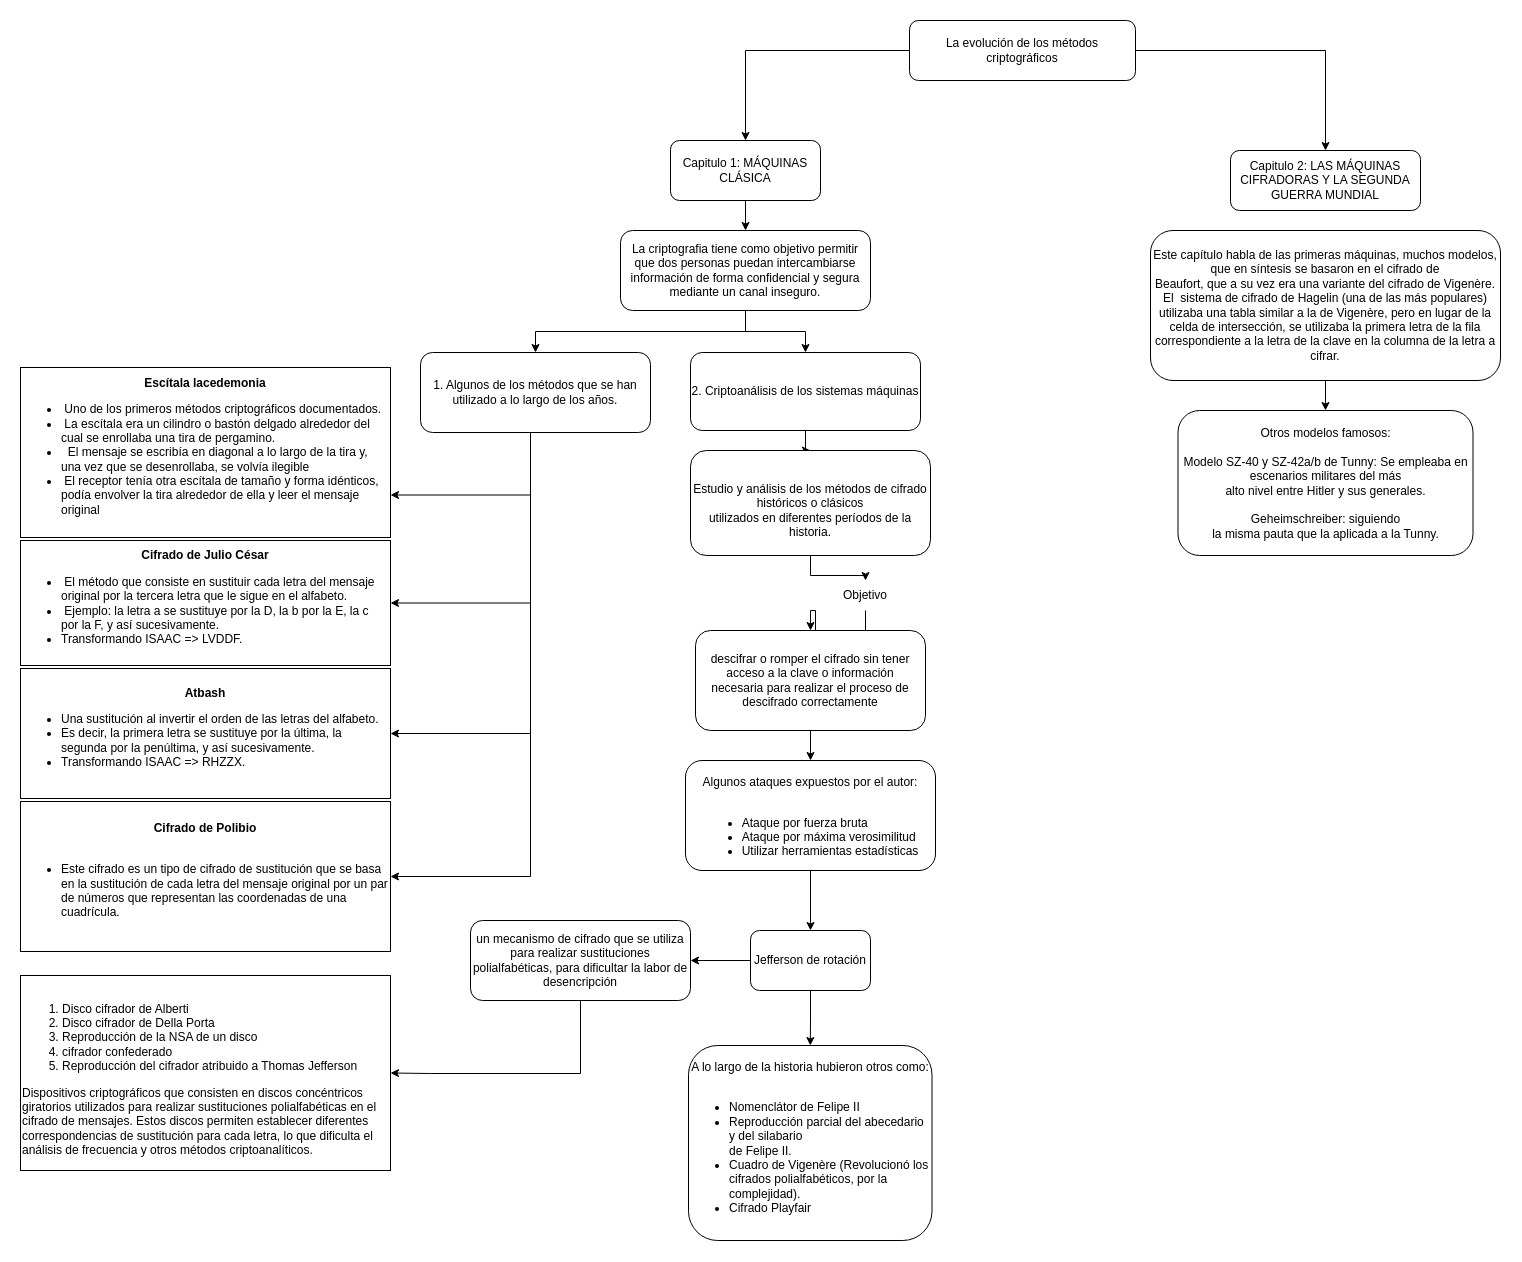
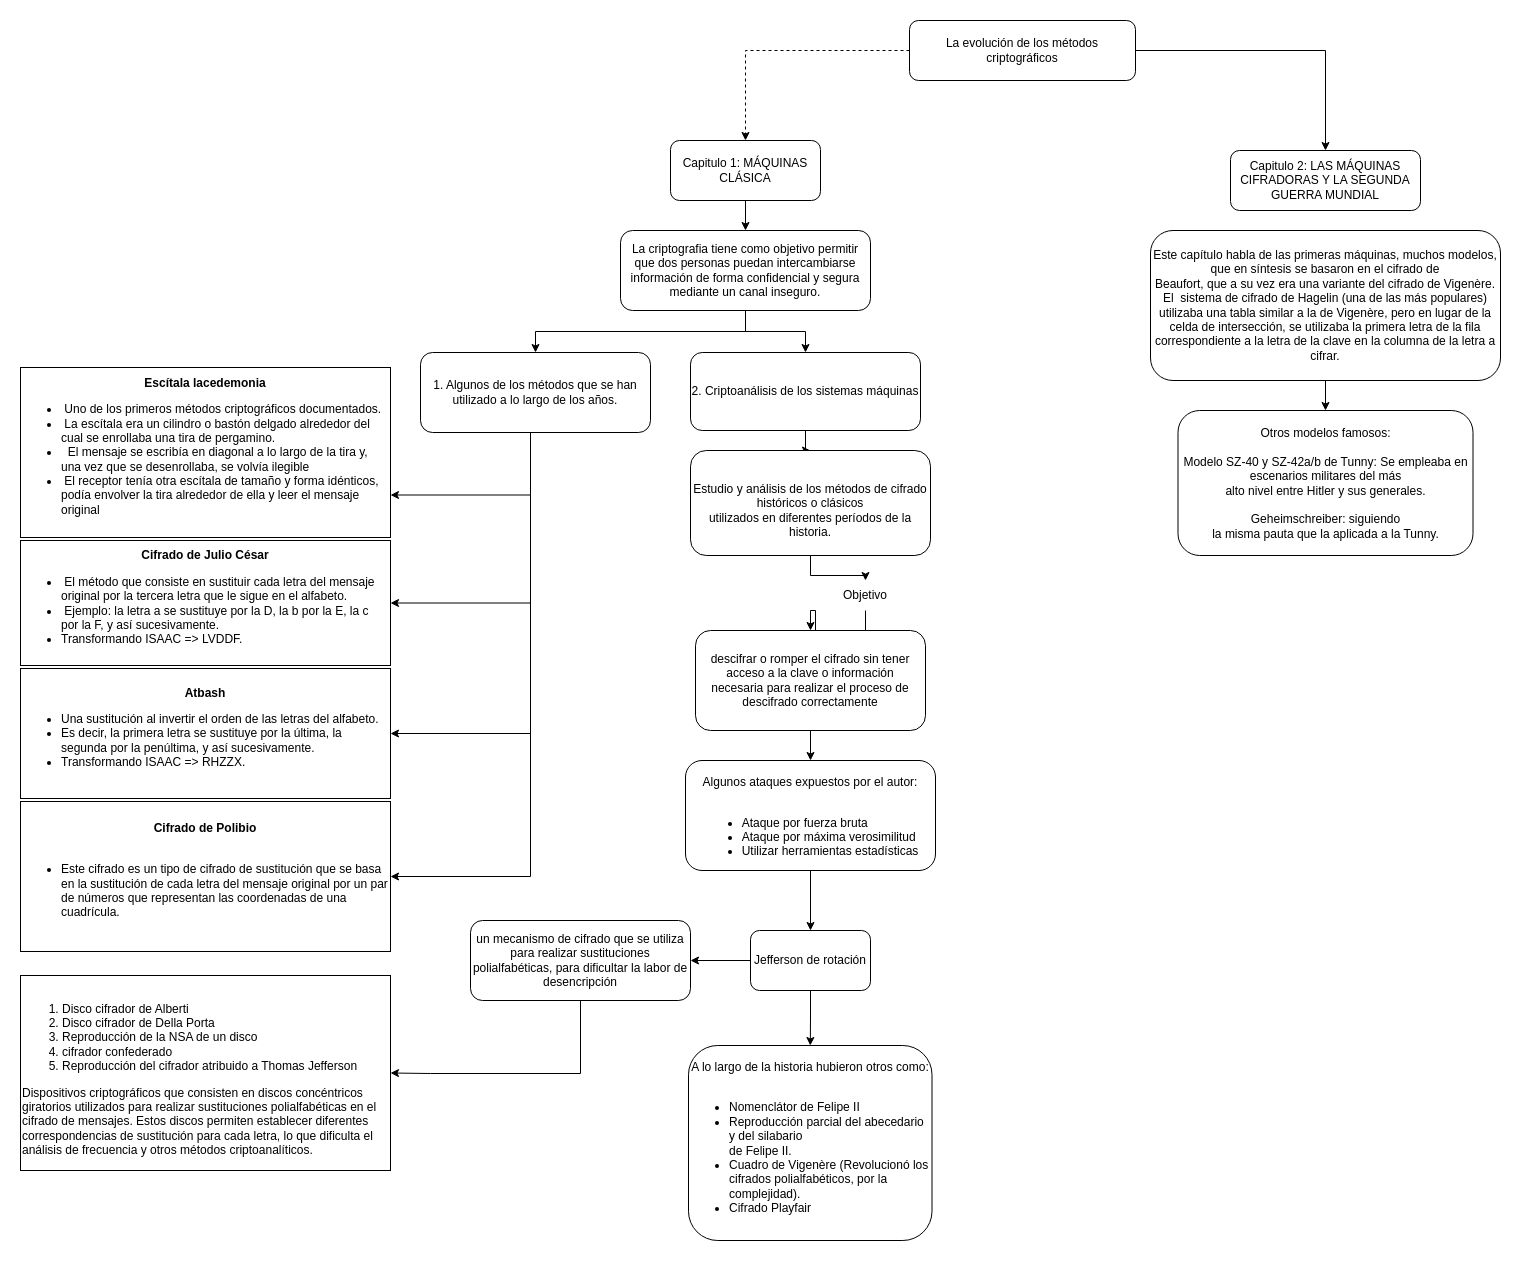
(786, 51) -> (786, 51)
